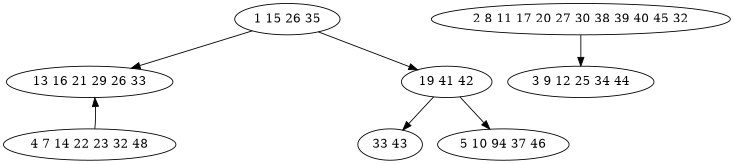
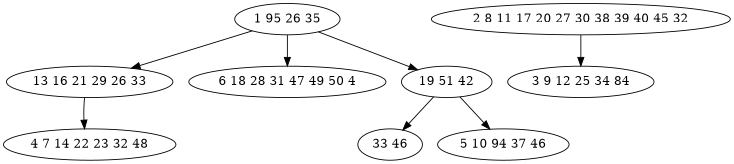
(287, 19) -> (287, 19)
none -> (287, 82)
(447, 82) -> (447, 82)
(581, 82) -> (581, 82)
(96, 118) -> (84, 109)
(390, 145) -> (390, 145)
